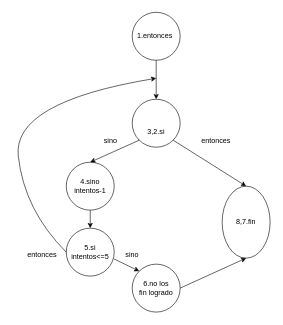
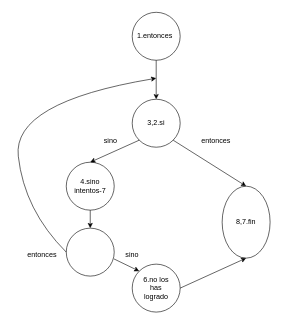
(156, 132) -> (156, 123)
(90, 186) -> (90, 186)
(90, 252) -> none
(156, 288) -> (156, 288)
